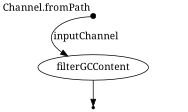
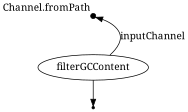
(59, 26) -> (120, 34)
